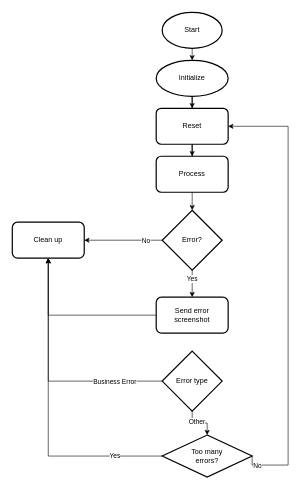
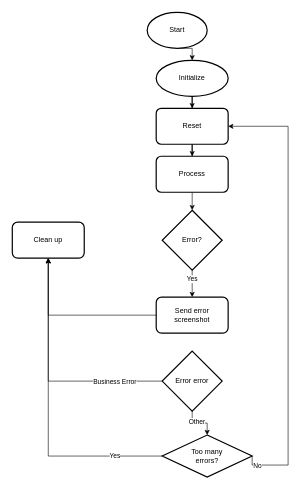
(192, 30) -> (177, 30)
(146, 240) -> none
(192, 381) -> (192, 381)
